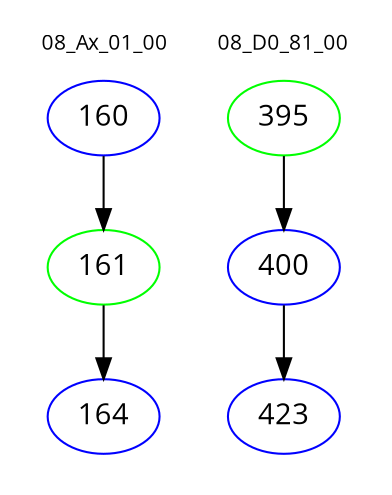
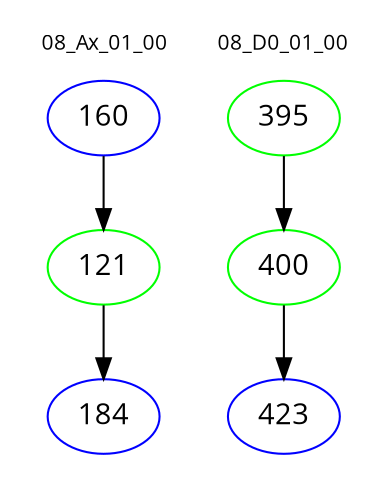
(284, 45) -> (284, 45)
(104, 267) -> (104, 267)
(284, 267) -> (284, 267)
(104, 417) -> (104, 417)
